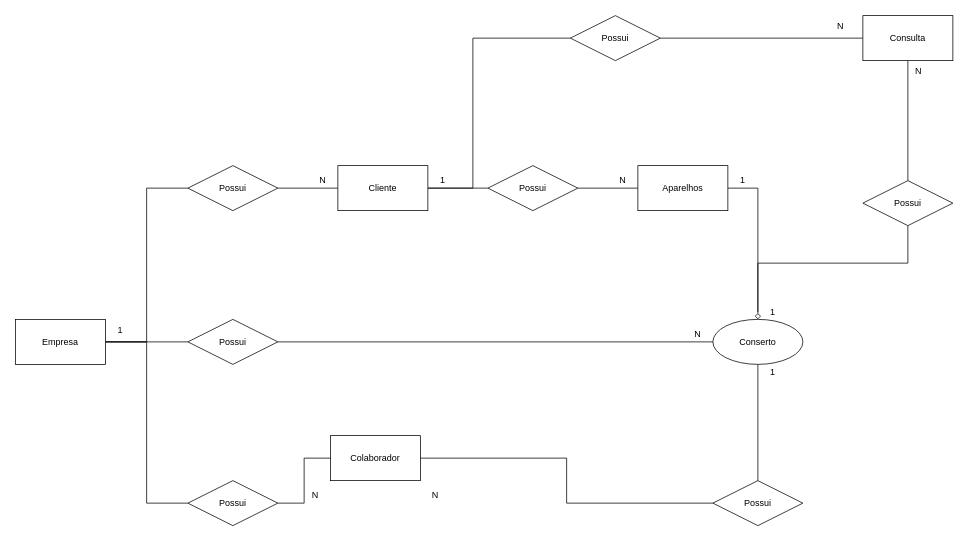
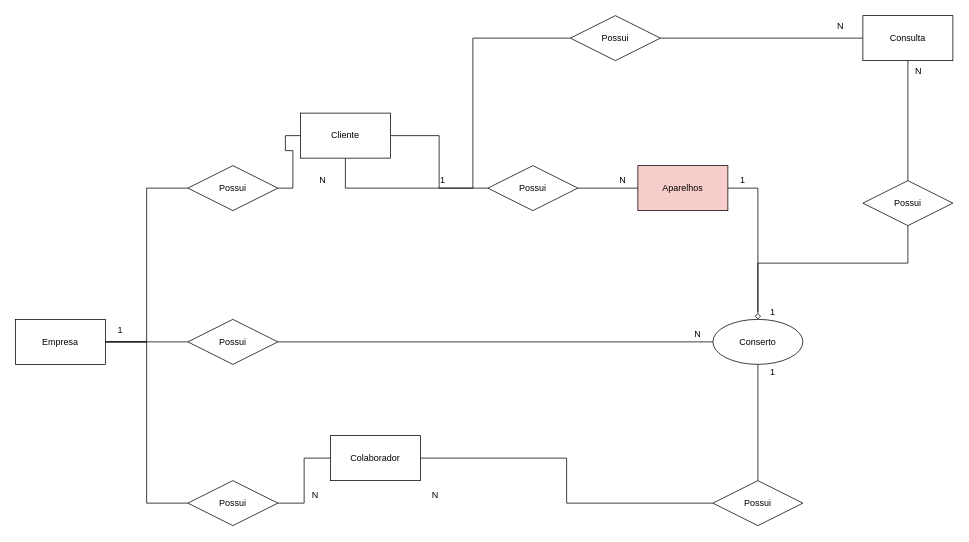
(383, 188) -> (345, 135)
(683, 188) -> (683, 188)
